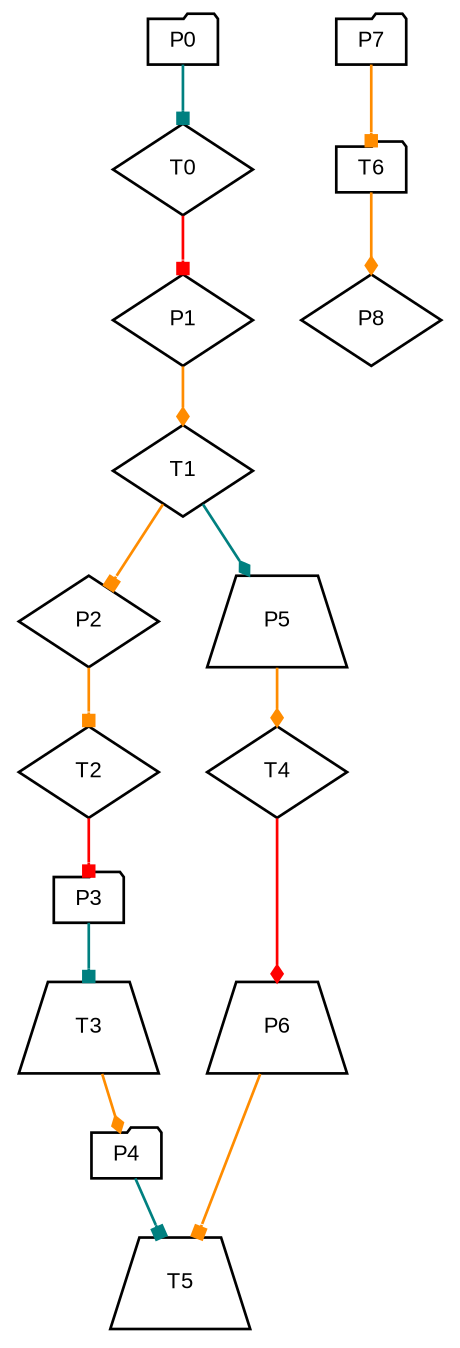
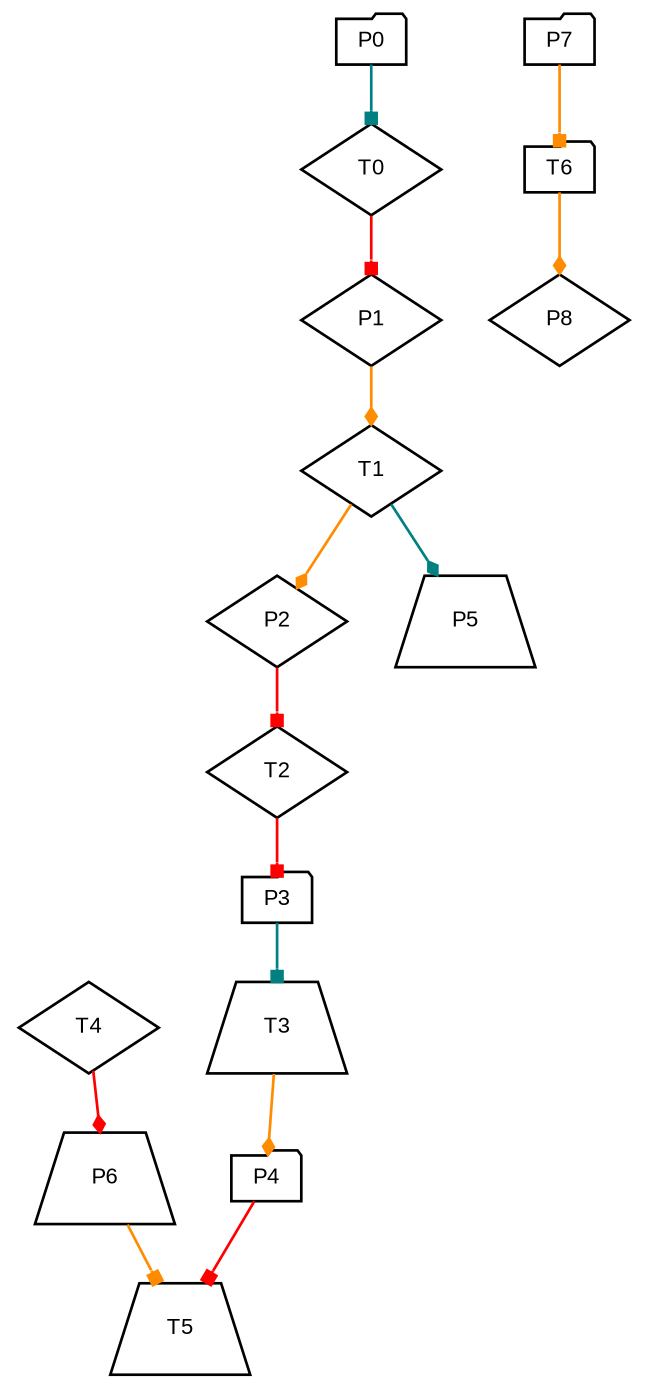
(140, 540) -> (329, 539)
(277, 688) -> none
(89, 690) -> (277, 690)
(146, 1202) -> (234, 1236)
